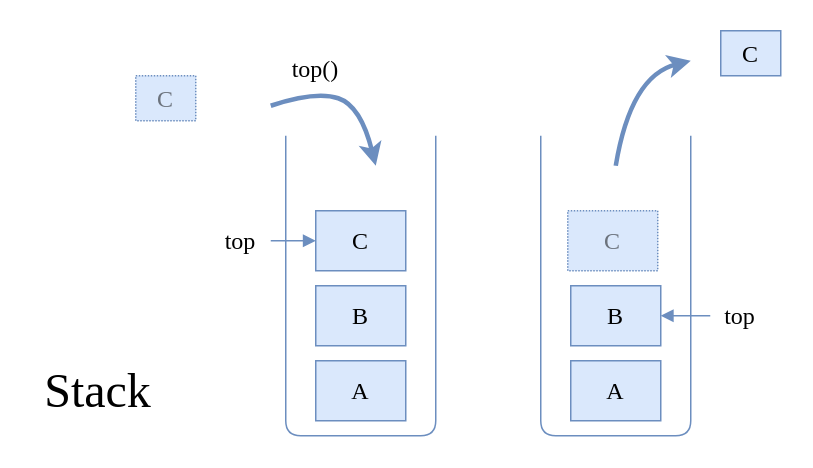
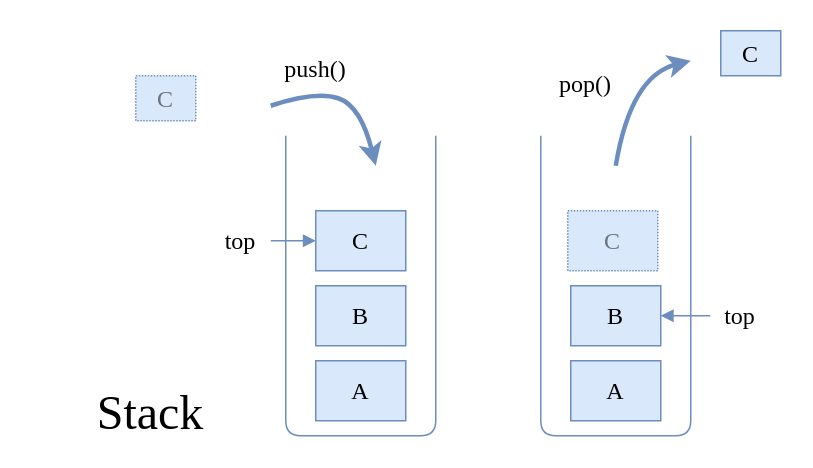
(316, 68) -> (316, 68)
none -> (586, 83)
(98, 391) -> (151, 413)
